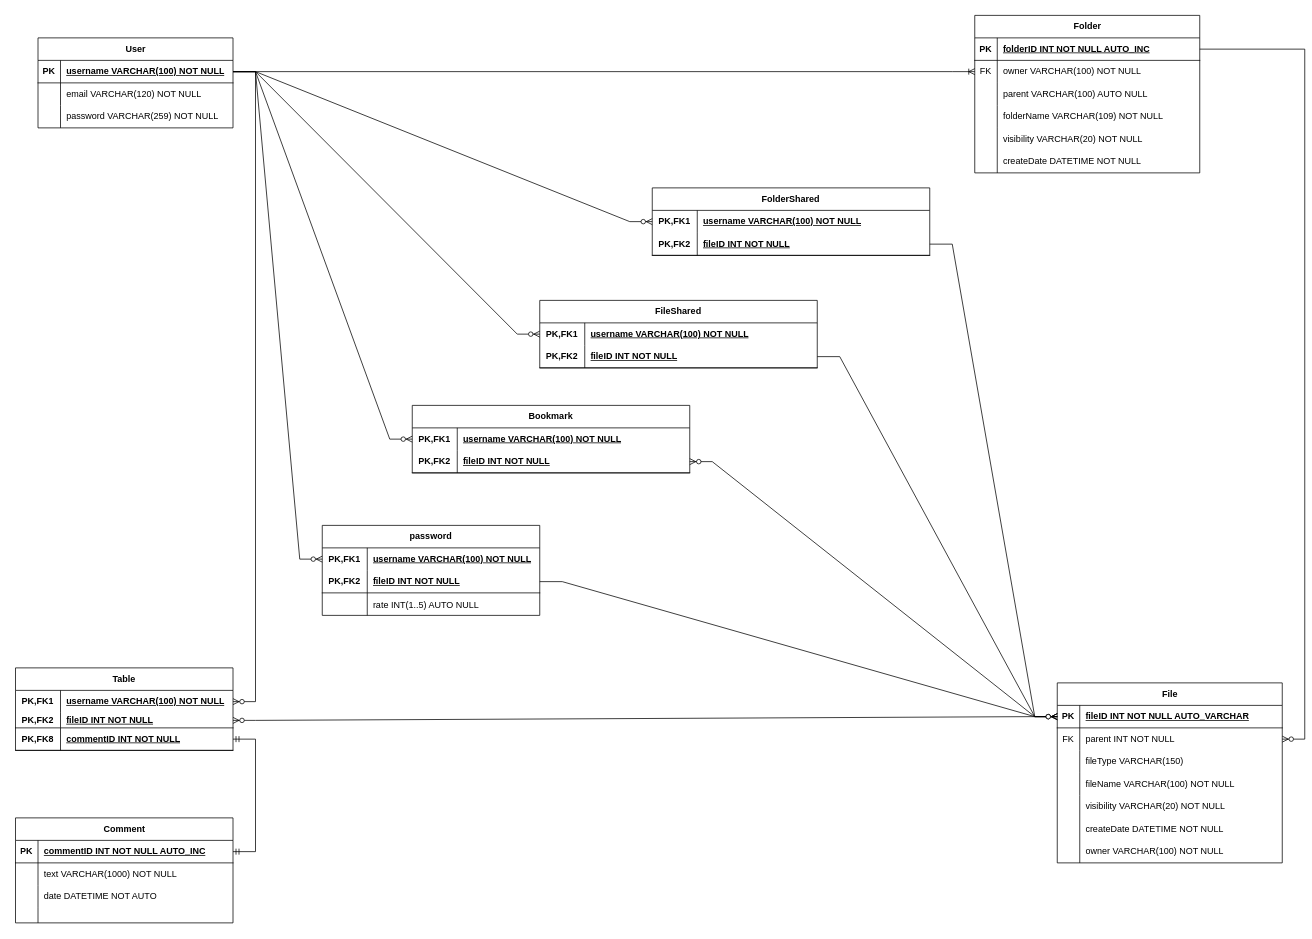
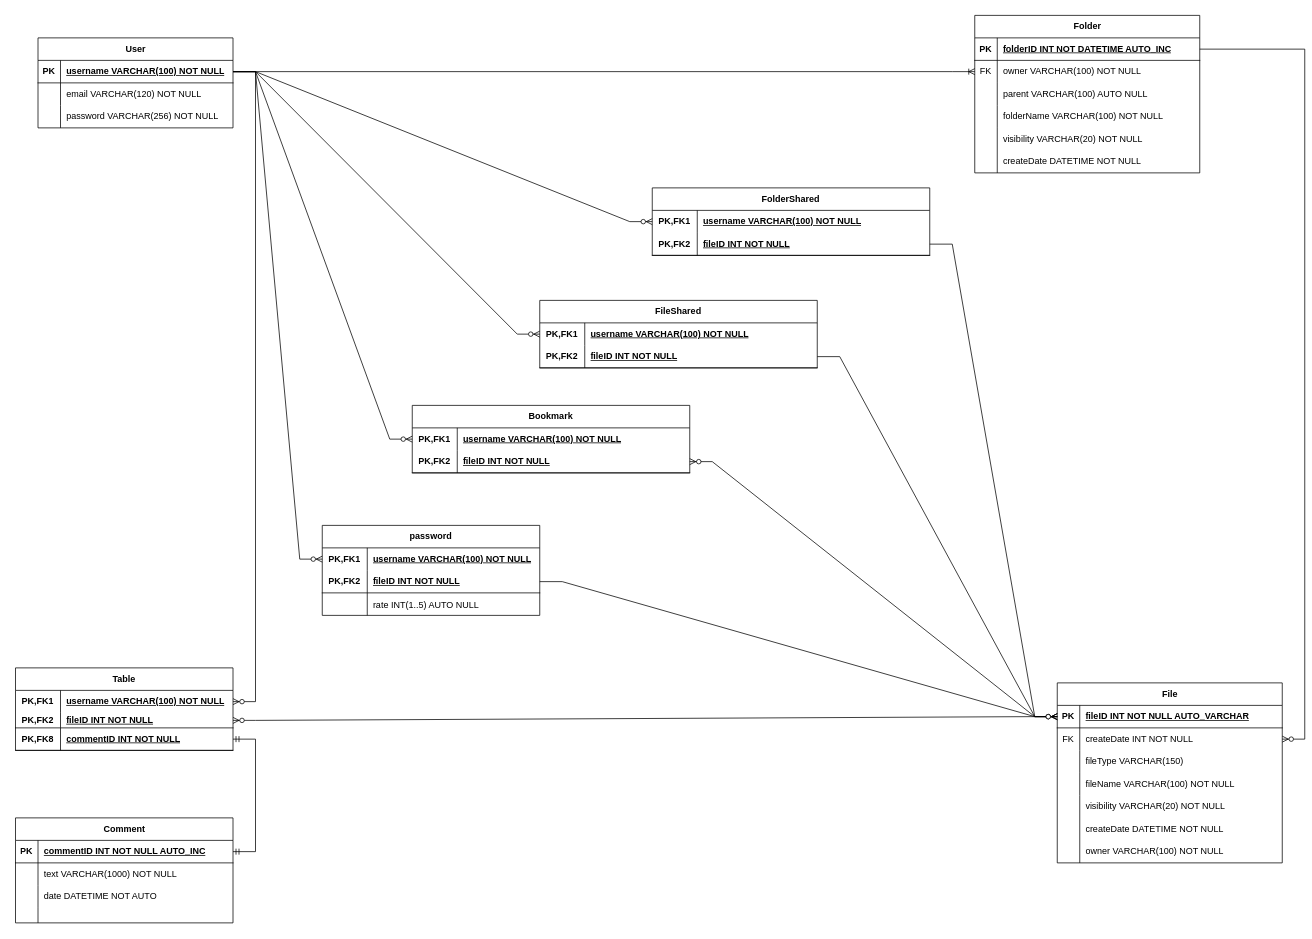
(1073, 49) -> (1083, 49)
(138, 117) -> (138, 117)
(1079, 117) -> (1079, 117)
(1130, 739) -> (1140, 739)
